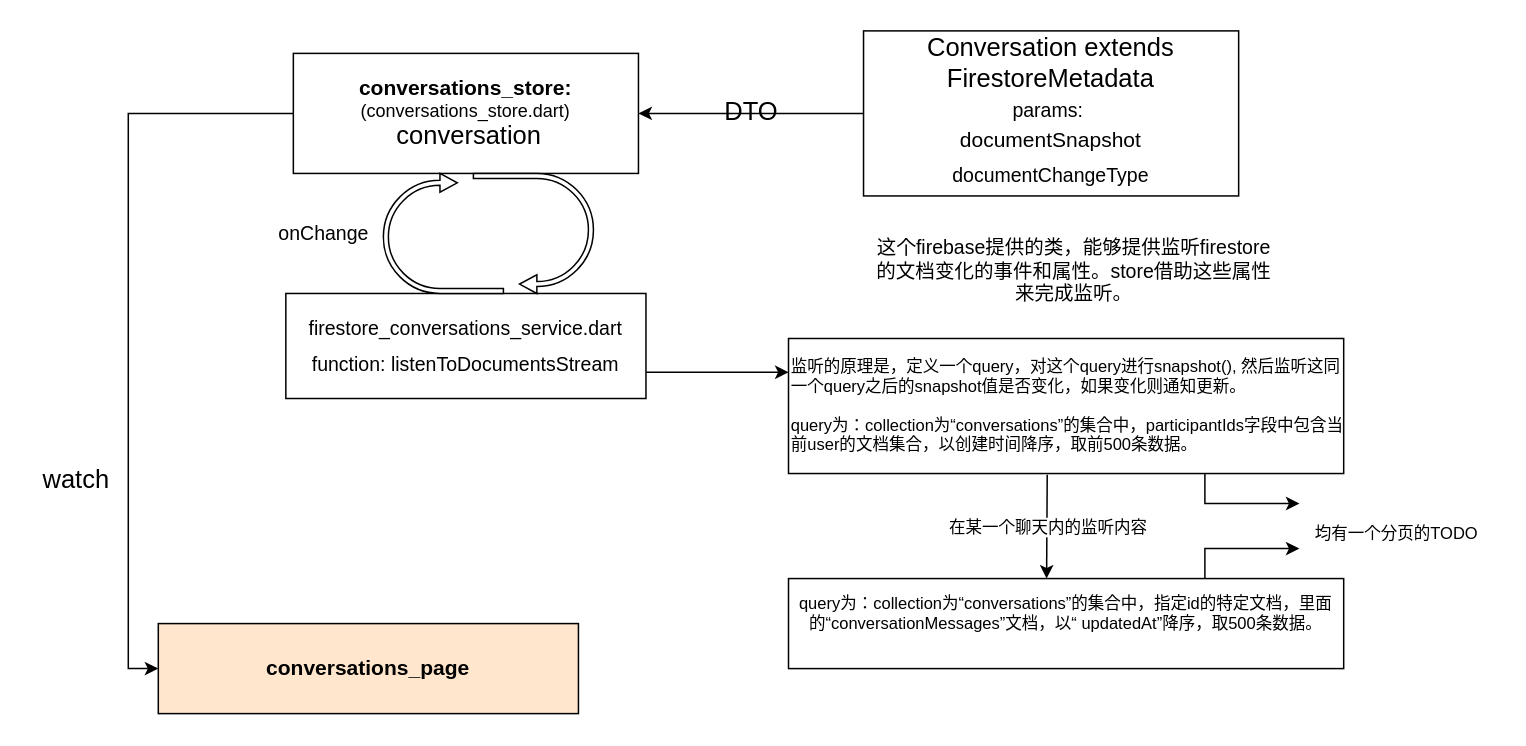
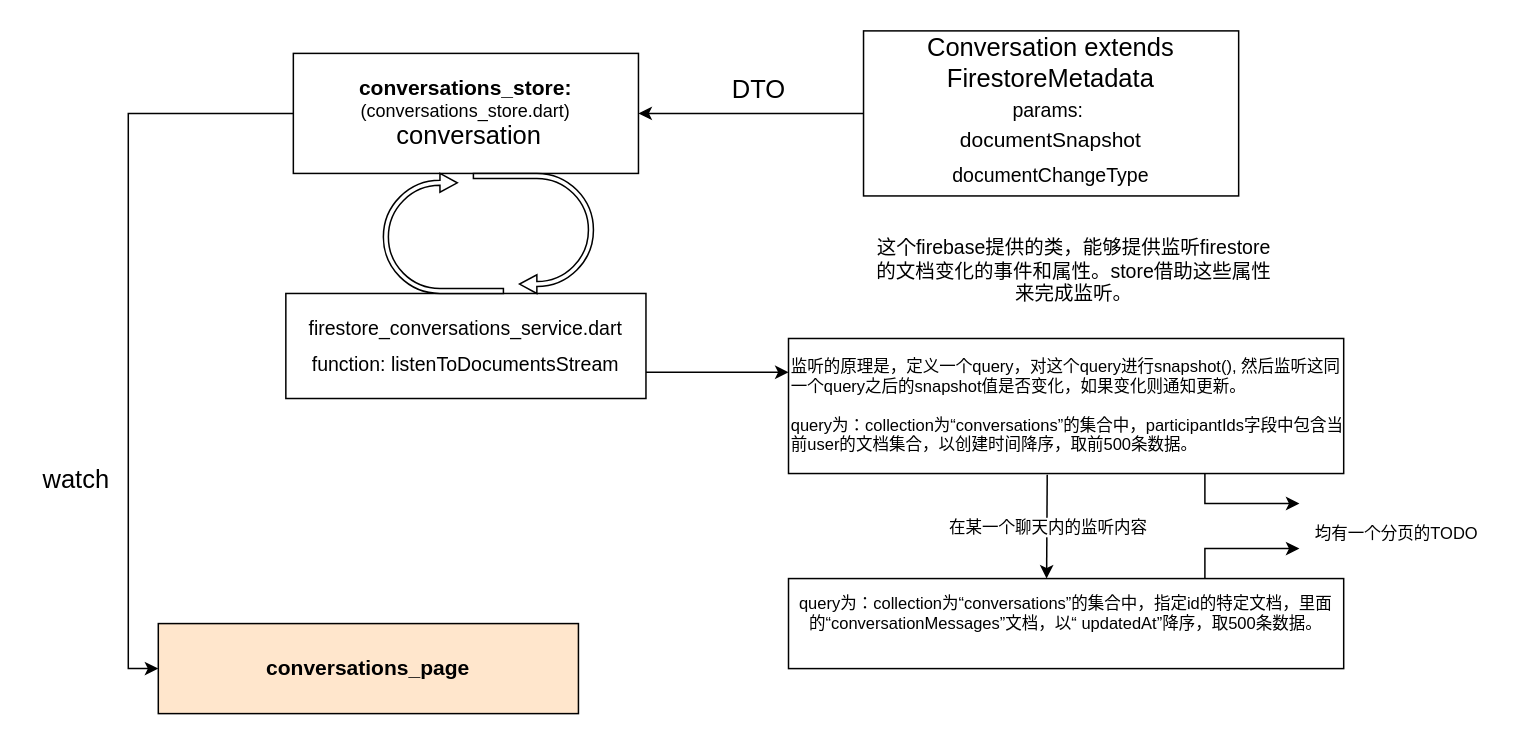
(751, 113) -> (758, 91)
(323, 233) -> none
